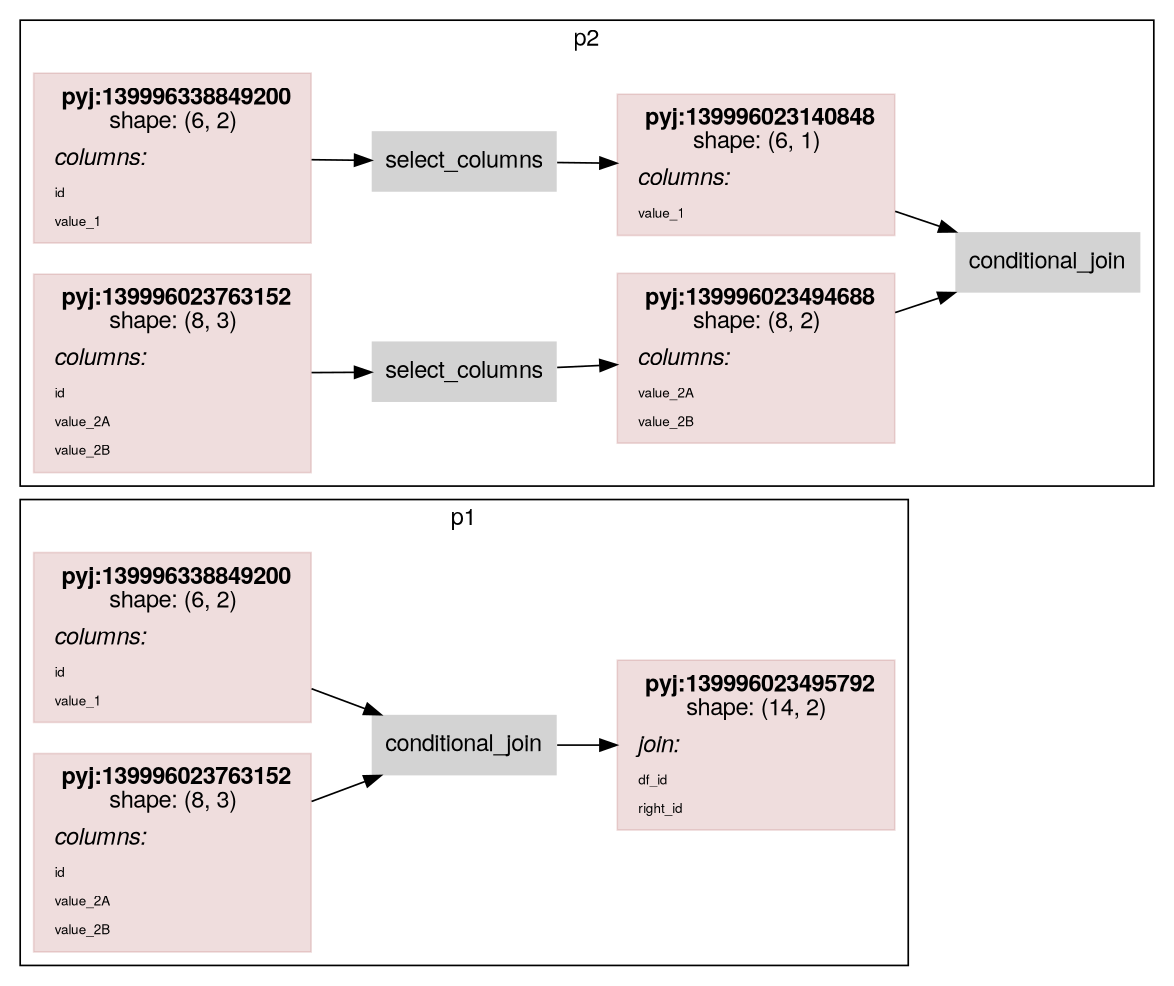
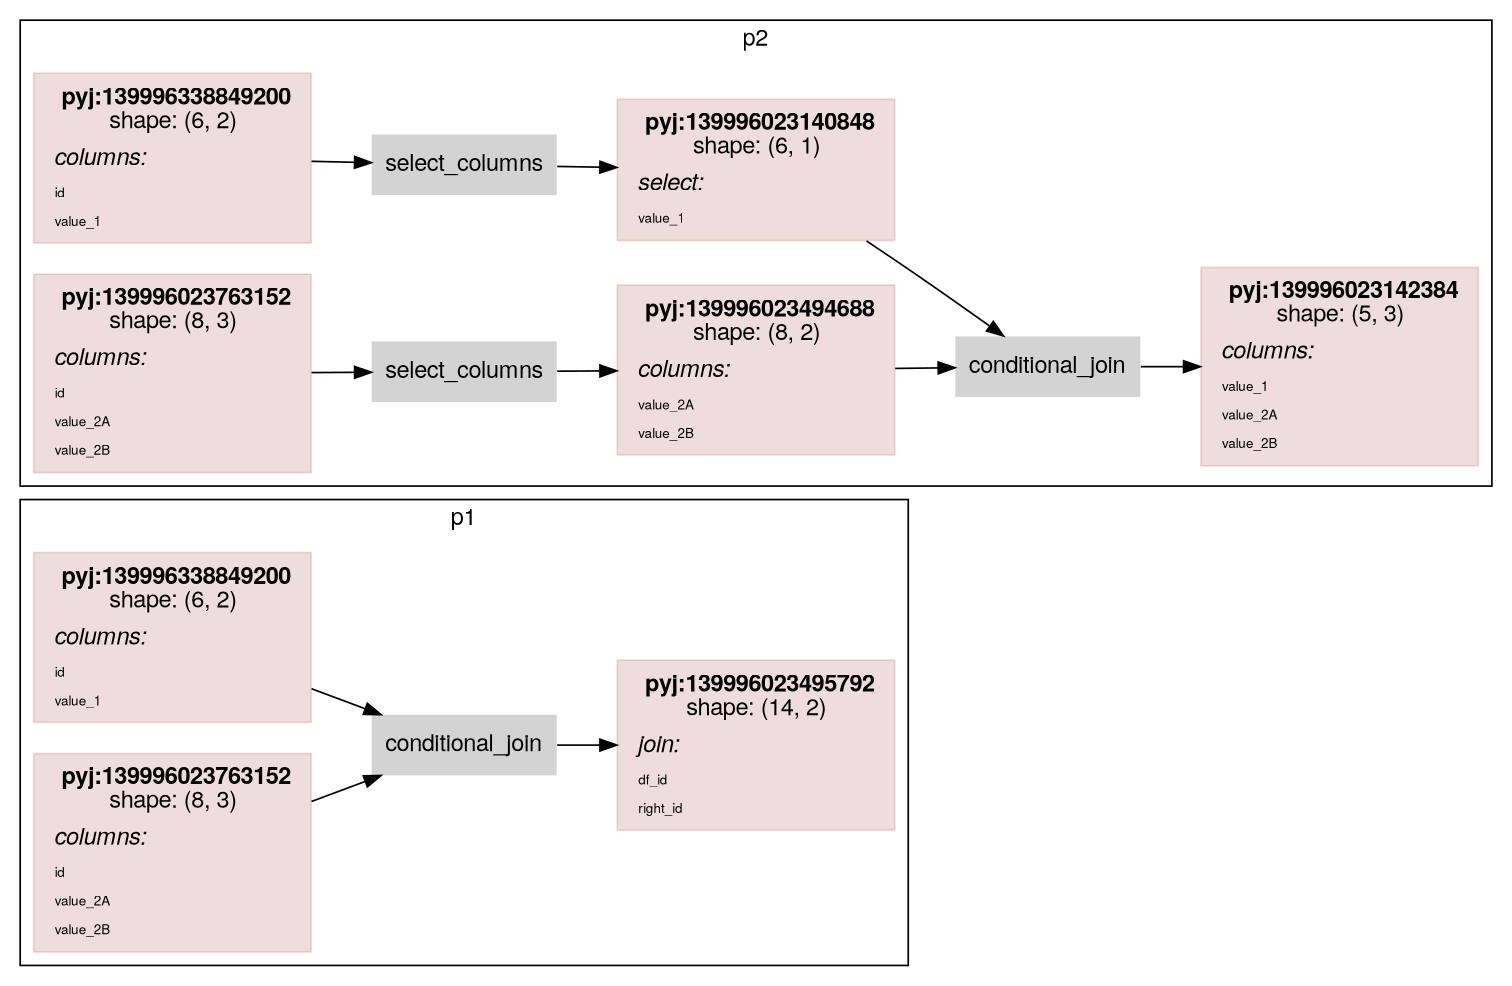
(685, 178) -> (672, 183)
none -> (1340, 367)
